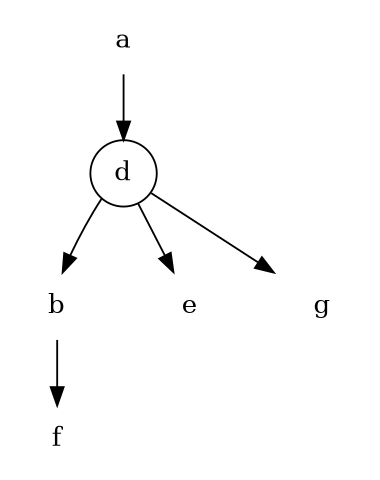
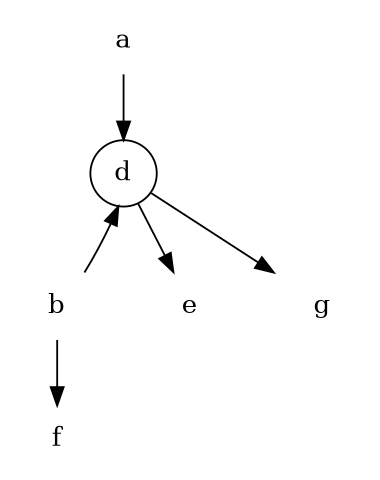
(85, 227) -> (98, 248)
